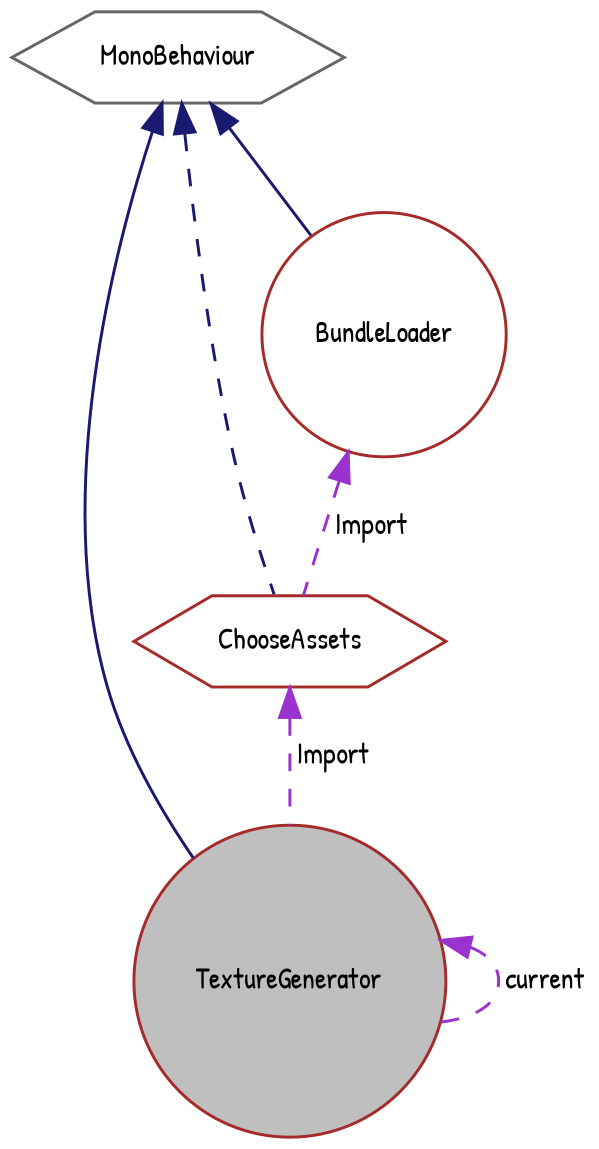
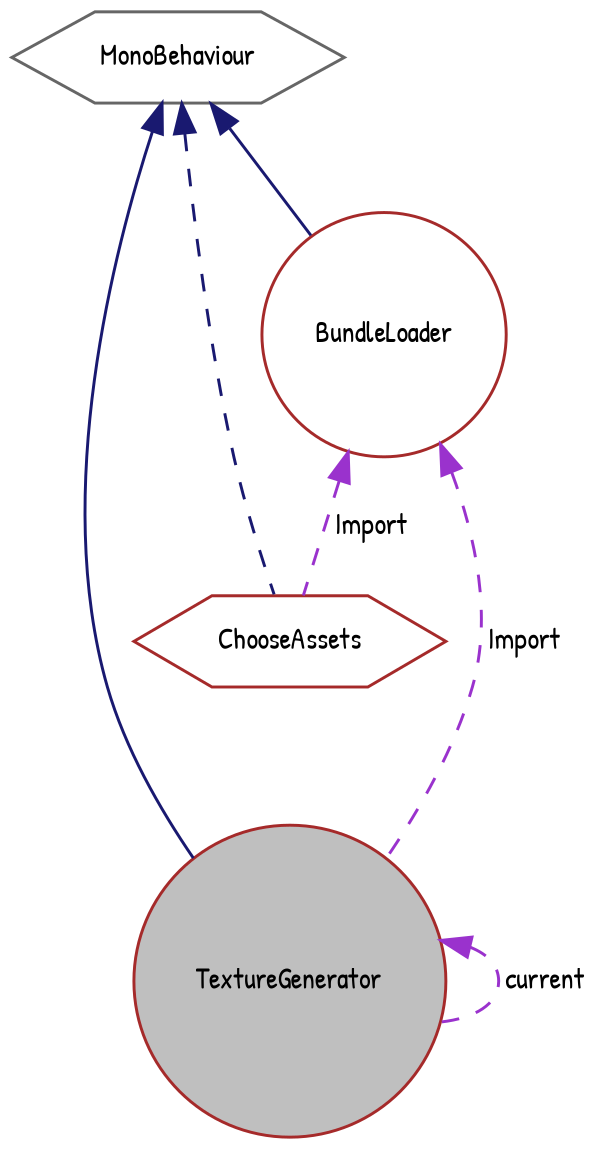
(290, 772) -> (475, 674)
